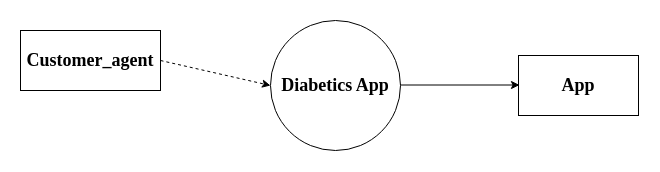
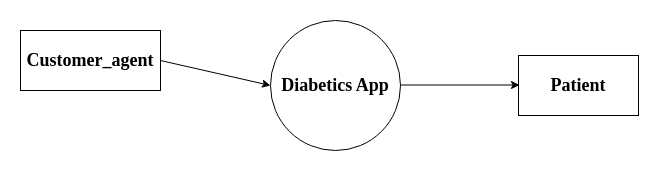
(211, 72) -> (211, 72)
(579, 86) -> (579, 86)
